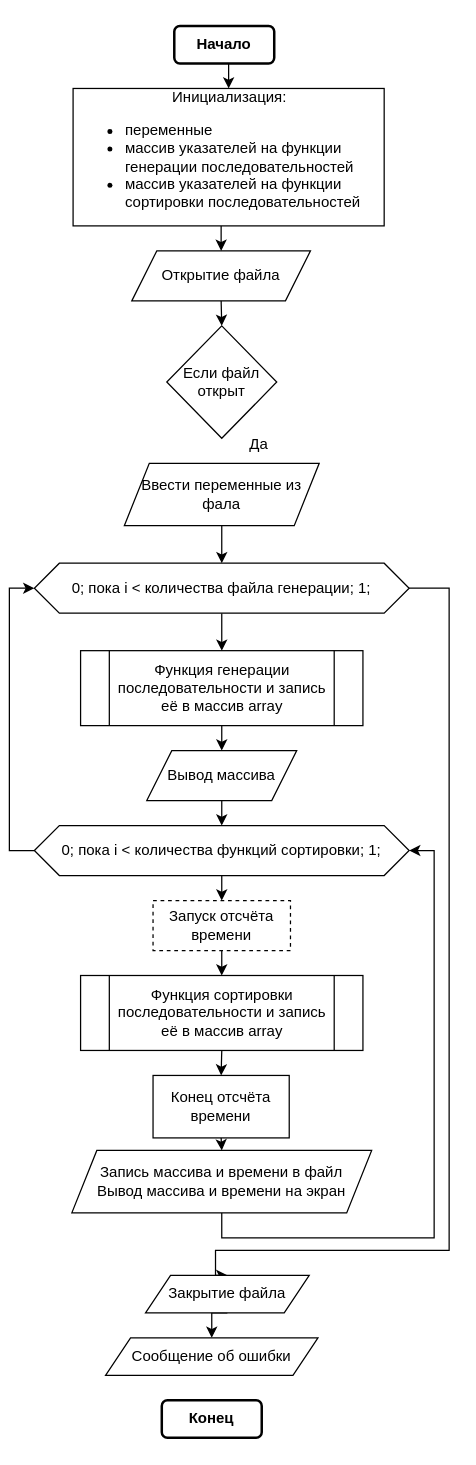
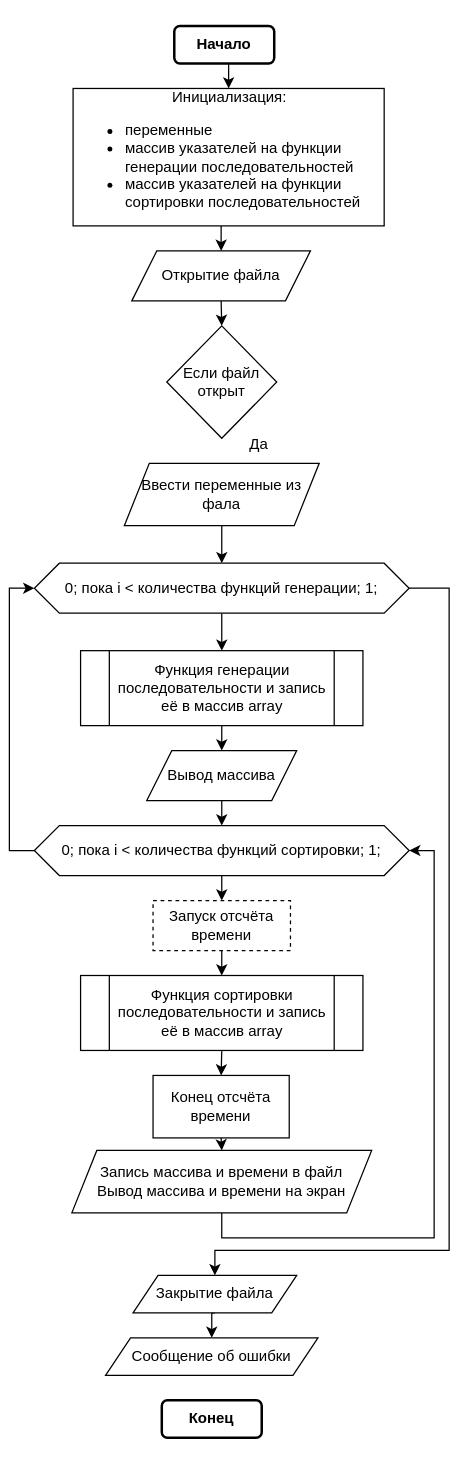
(222, 588) -> (222, 588)
(228, 1294) -> (215, 1294)
